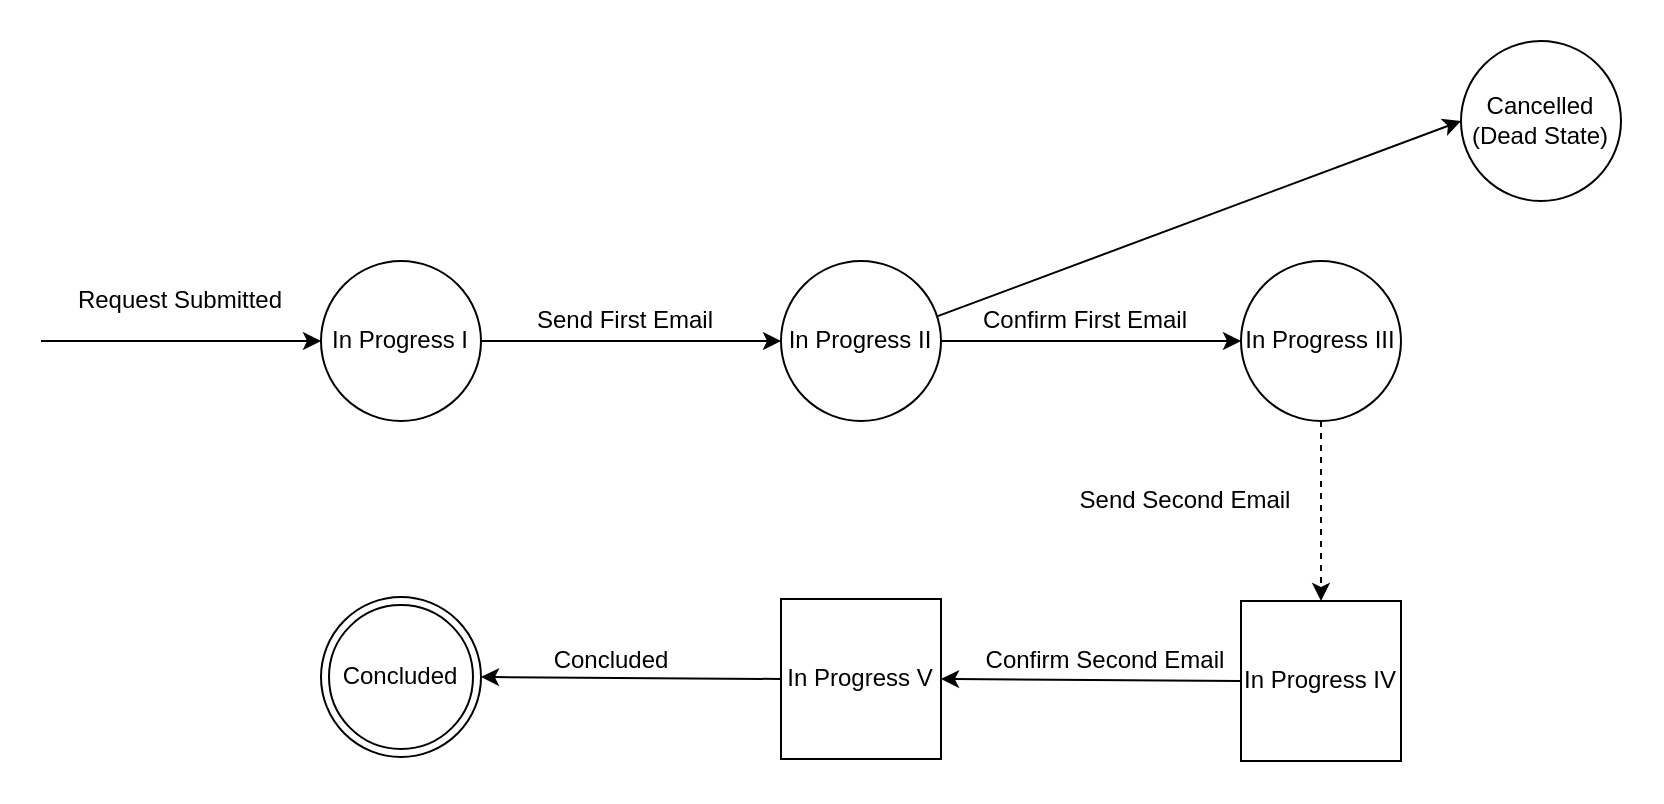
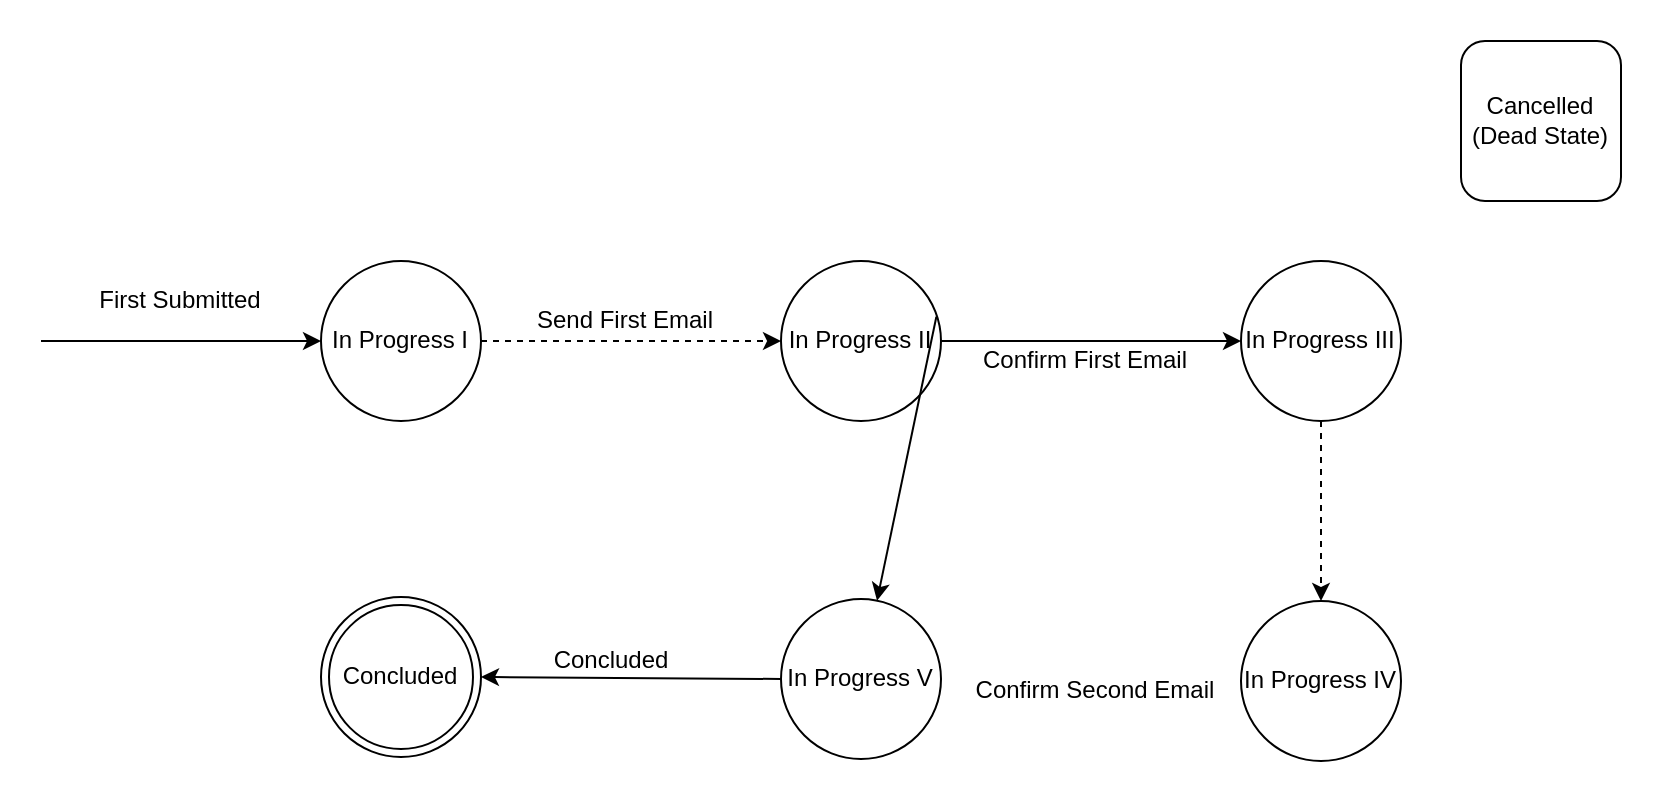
(1541, 121) -> (1541, 121)
(1192, 221) -> (908, 452)
(181, 301) -> (181, 301)
(1086, 321) -> (1086, 361)
(626, 341) -> (626, 341)
(1186, 501) -> none
(1106, 661) -> (1096, 691)
(861, 679) -> (861, 679)
(1098, 680) -> none
(1321, 681) -> (1321, 681)
